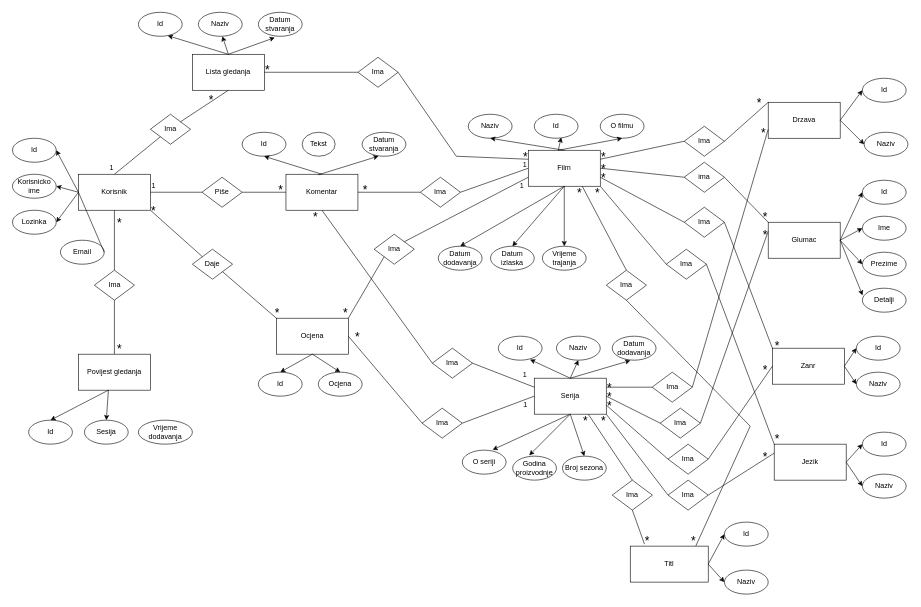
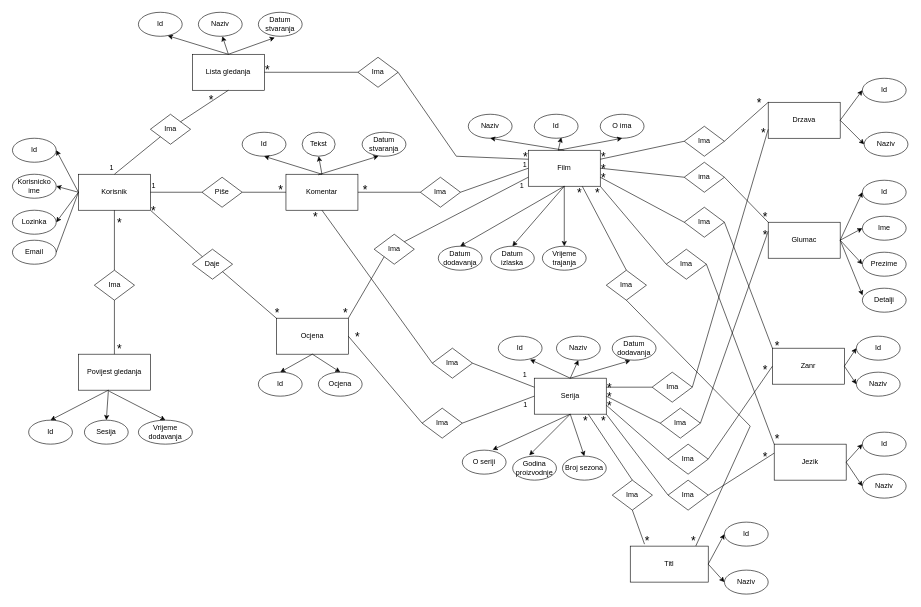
(622, 126) -> (622, 126)
none -> (321, 167)
(82, 252) -> (34, 252)
none -> (149, 412)
